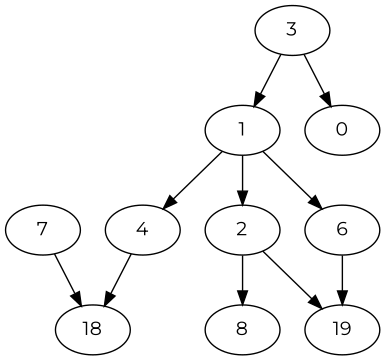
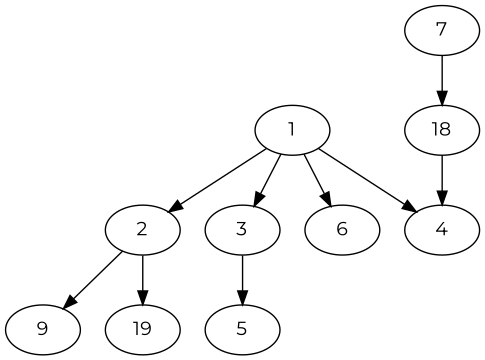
(271, 74) -> (271, 174)
(342, 130) -> (243, 330)
(342, 273) -> none
(121, 274) -> (442, 173)
(243, 330) -> (43, 330)
